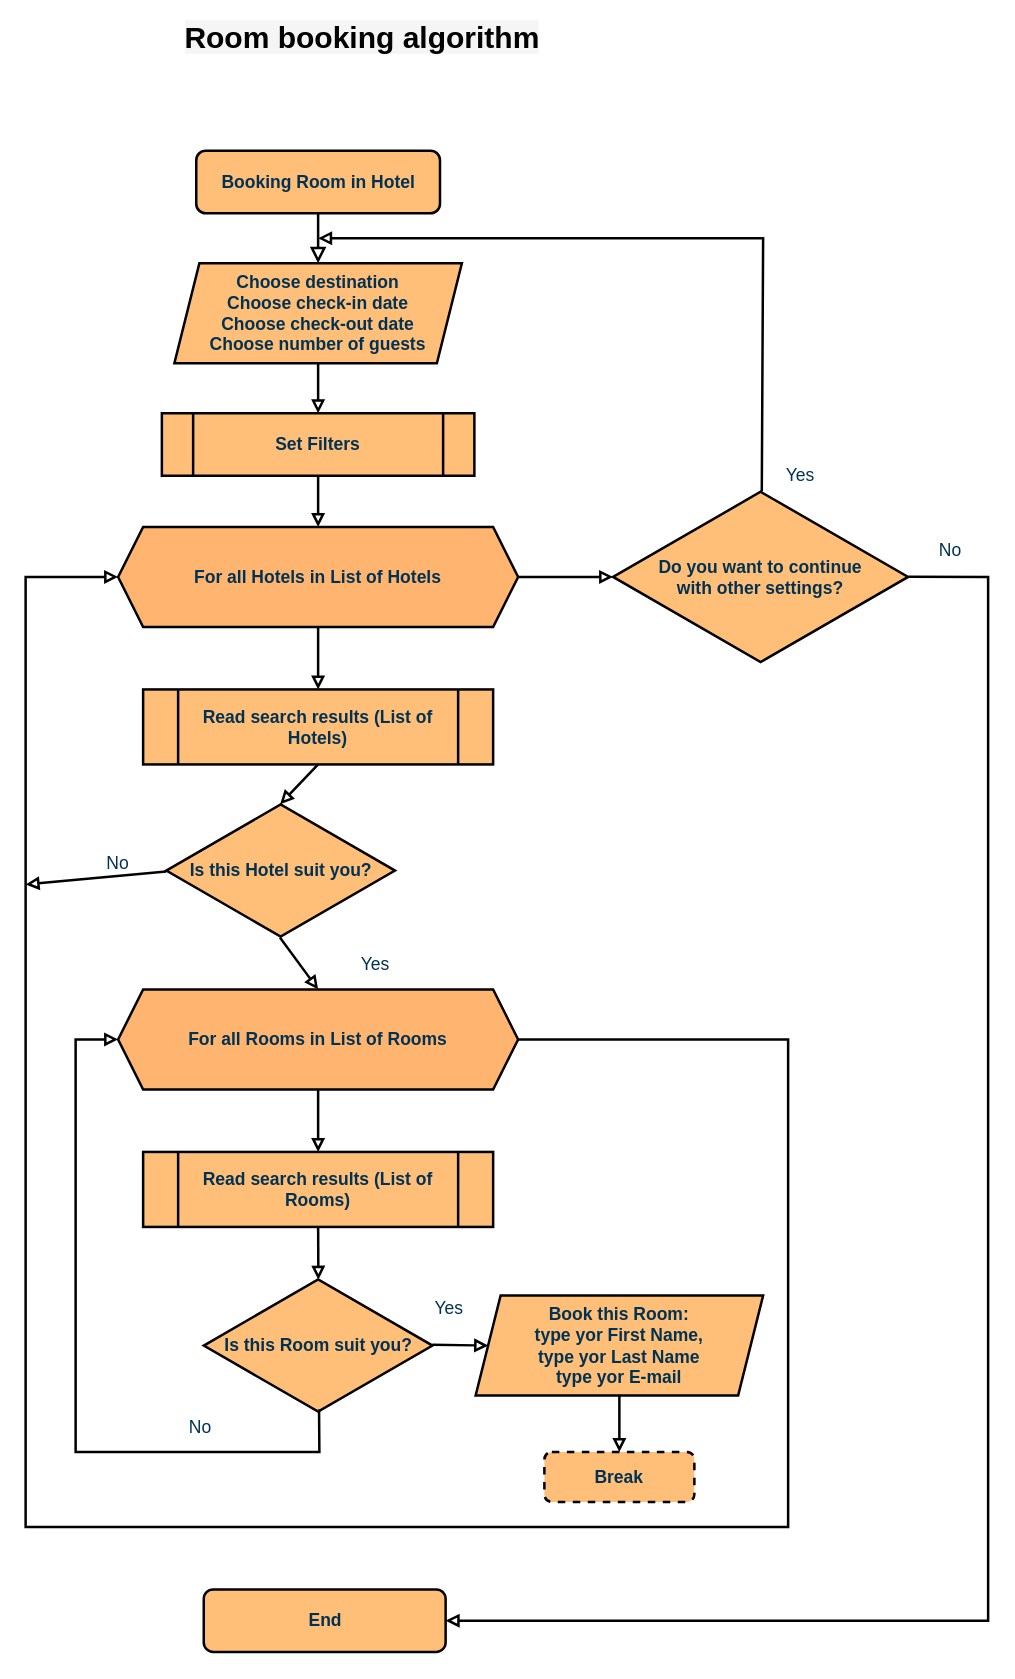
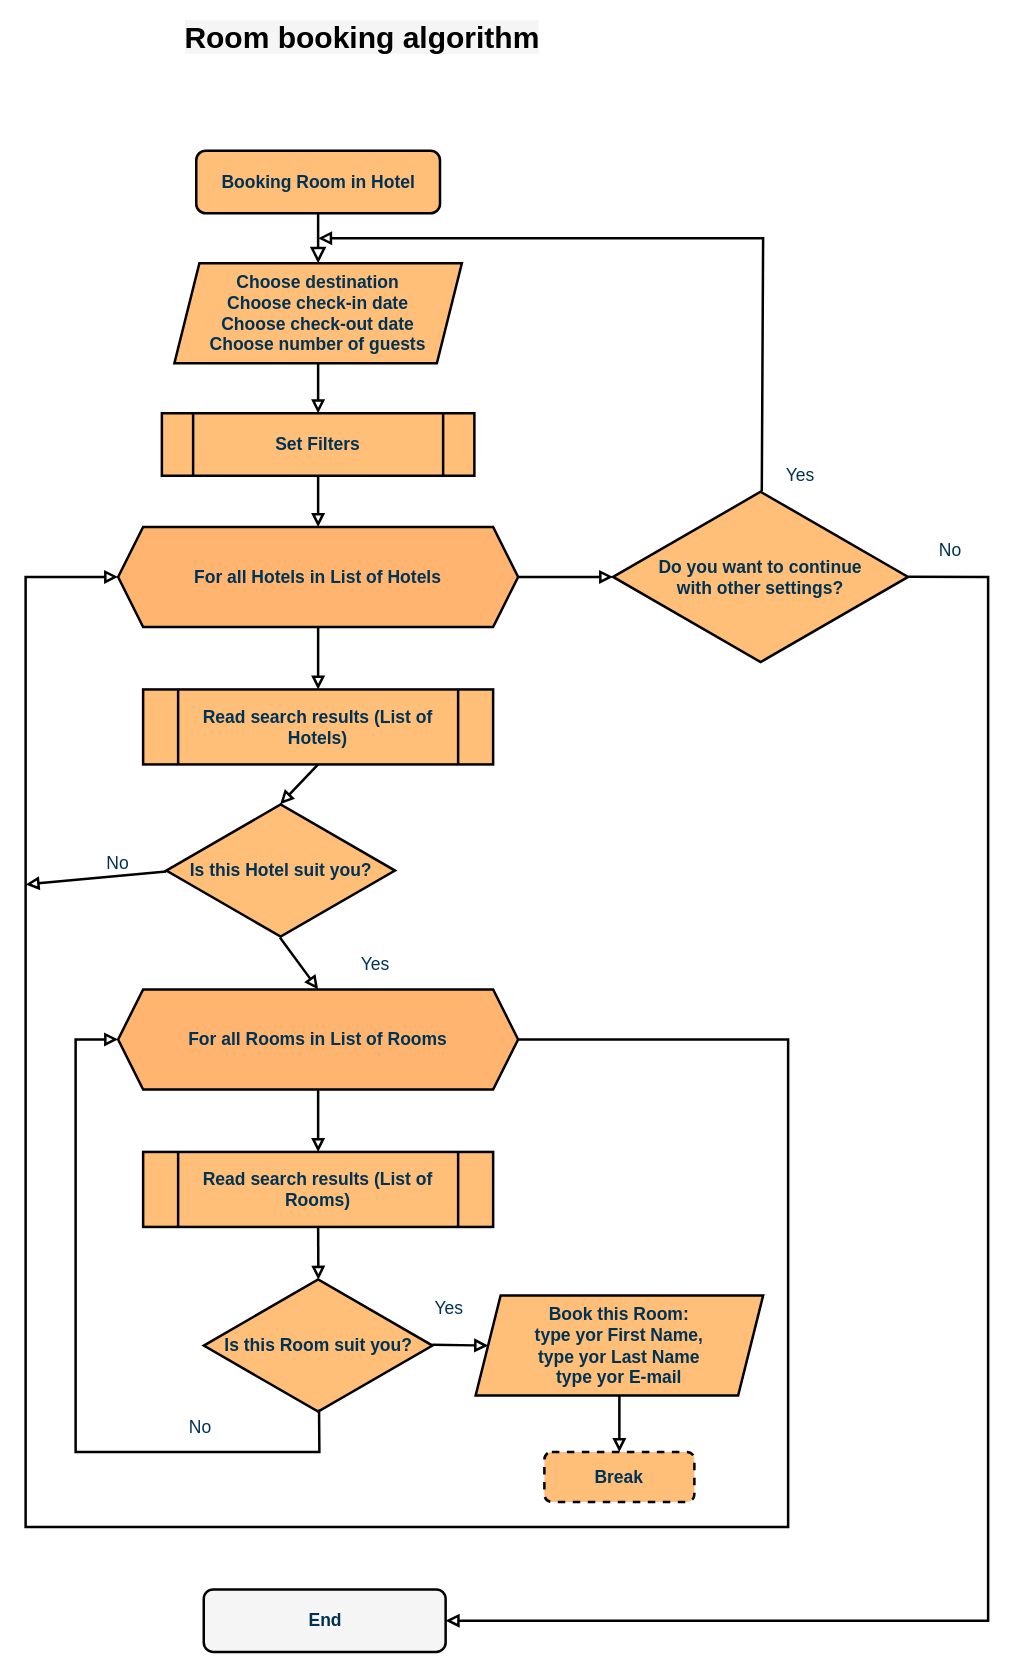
(325, 1621) -> (325, 1621)
